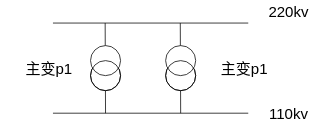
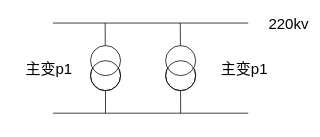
(288, 12) -> (288, 23)
(288, 113) -> none
